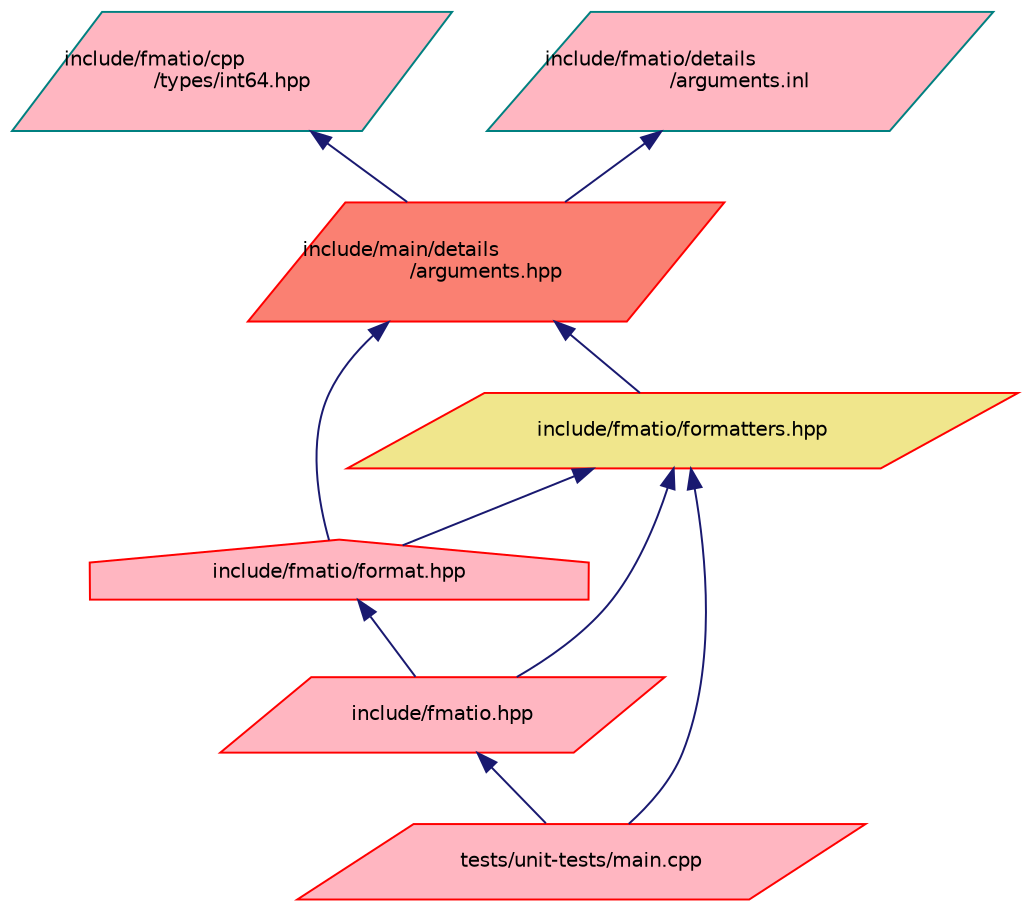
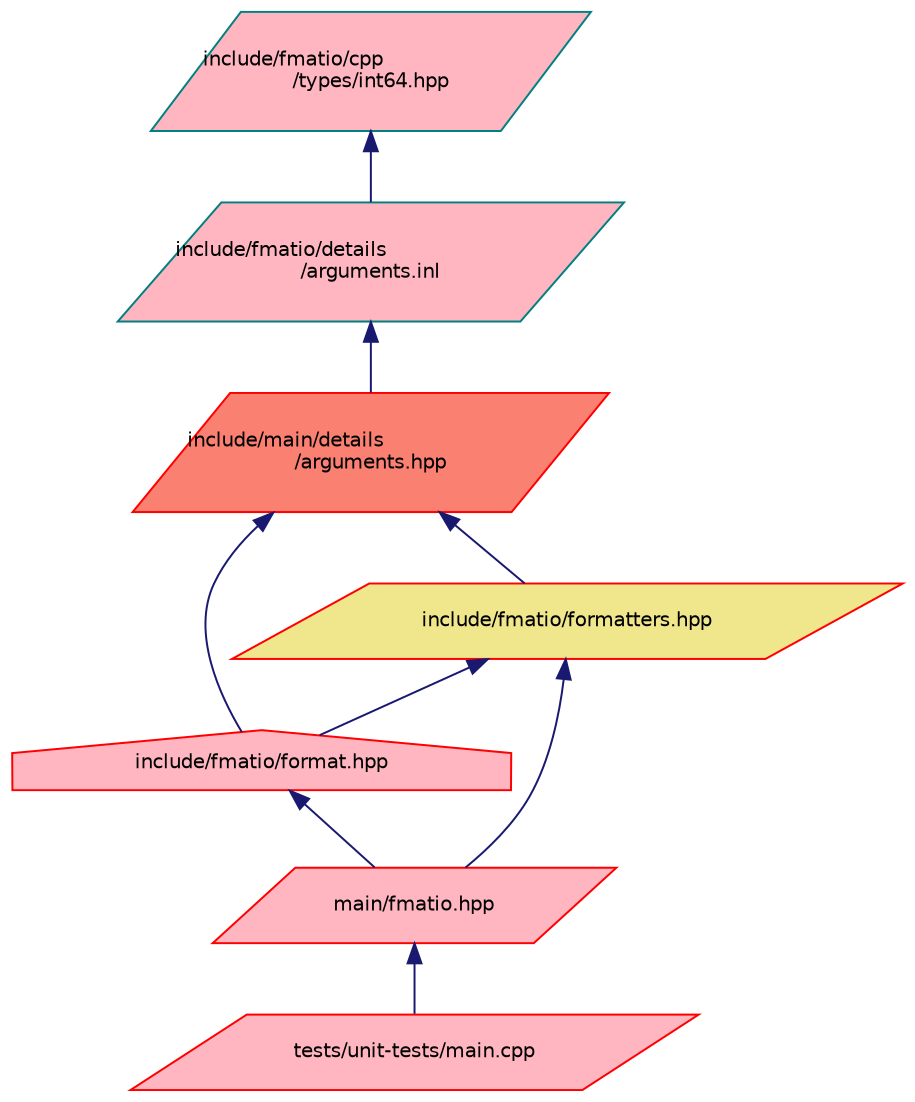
(367, 173) -> (371, 177)
(703, 667) -> none
(442, 715) -> (415, 905)
